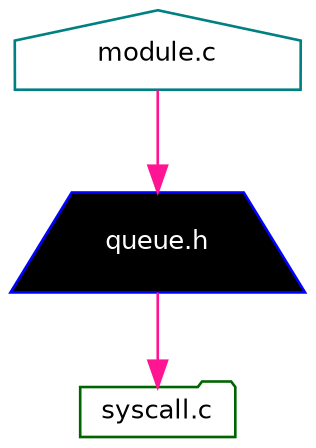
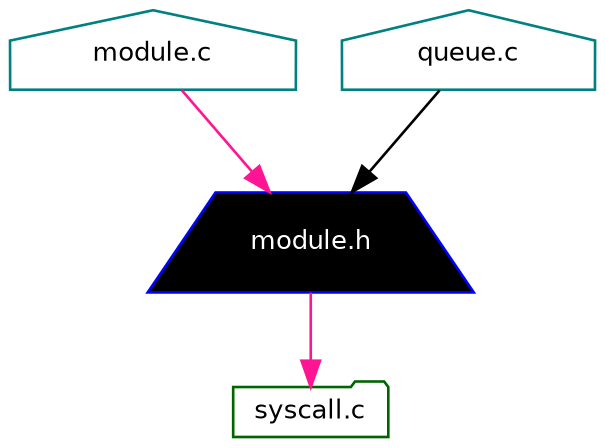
none -> (468, 54)
(158, 242) -> (311, 242)
